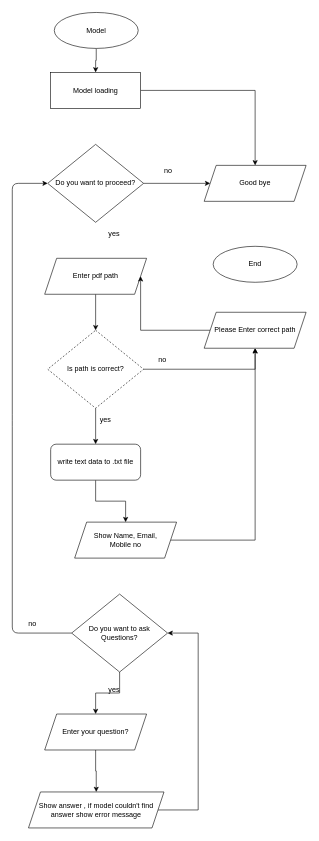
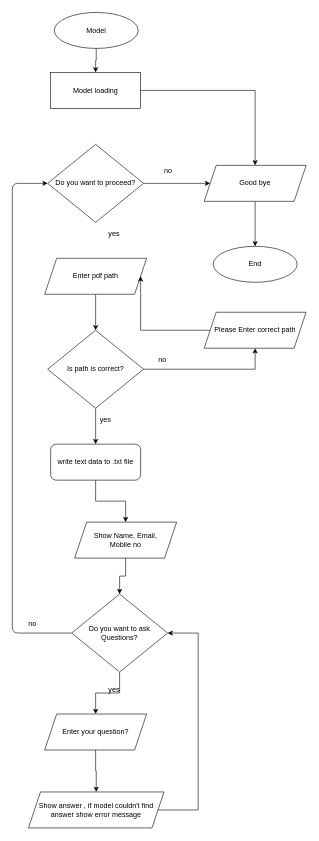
none -> (255, 240)
(96, 369) -> (96, 369)
(255, 498) -> (125, 576)
